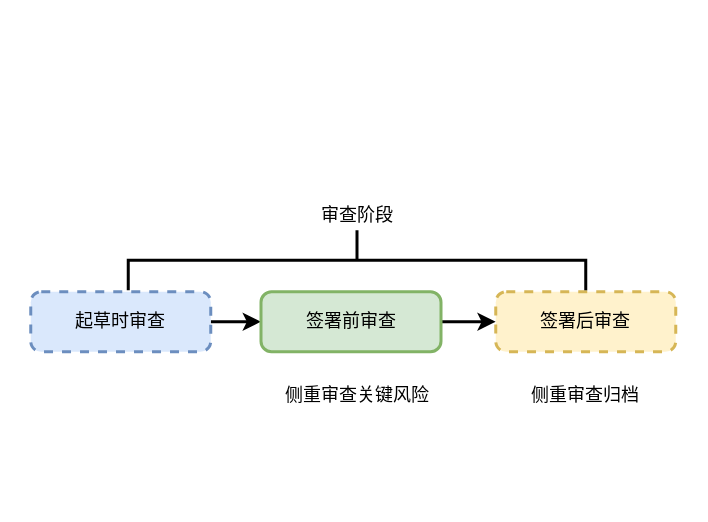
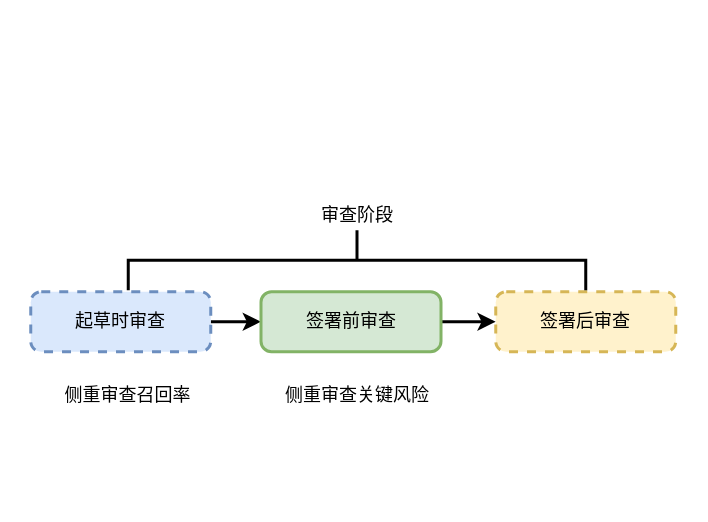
none -> (128, 395)
(586, 395) -> none
